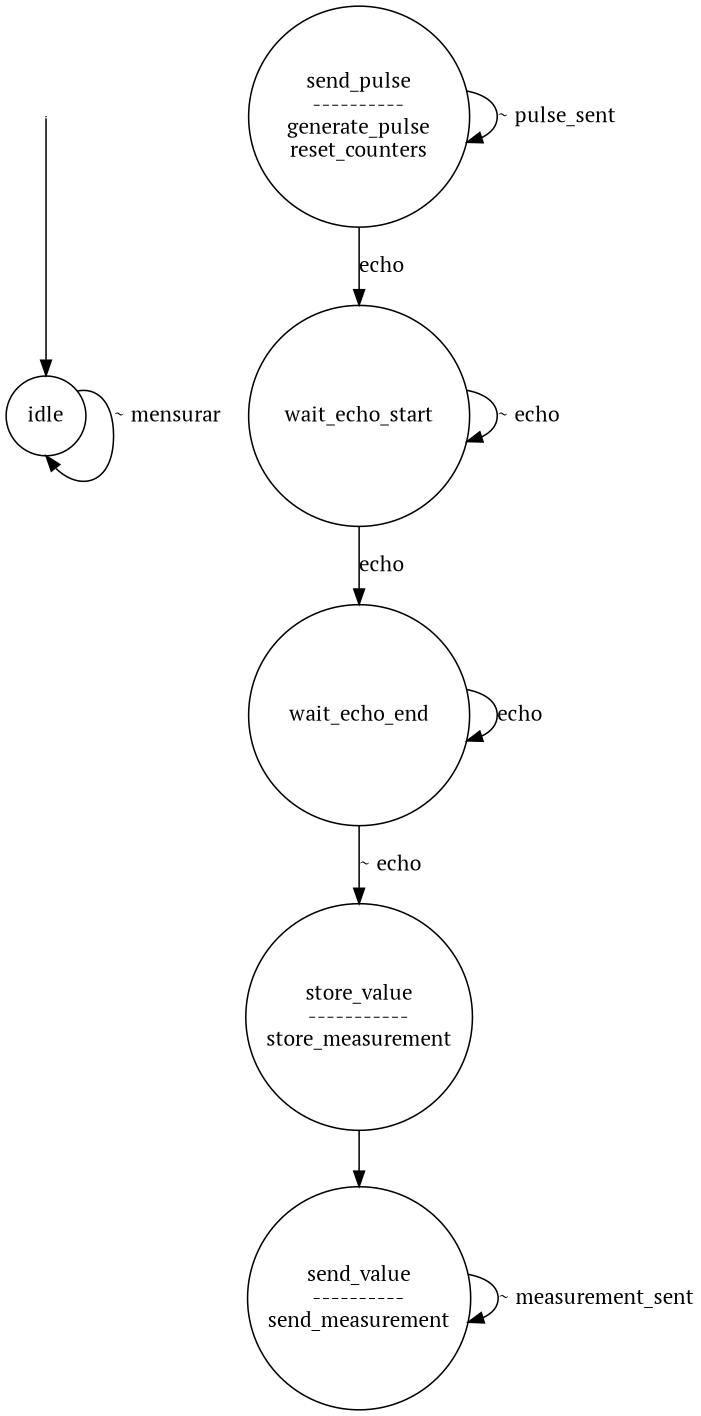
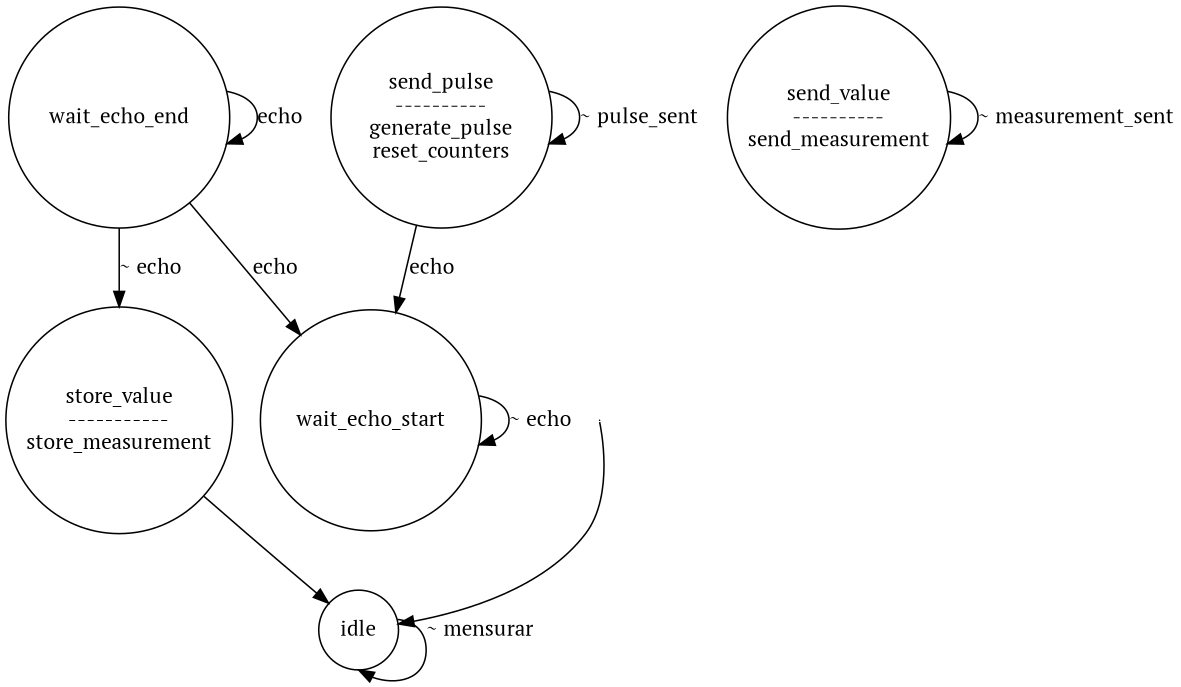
(359, 558) -> (240, 263)
(359, 1151) -> (260, 545)
